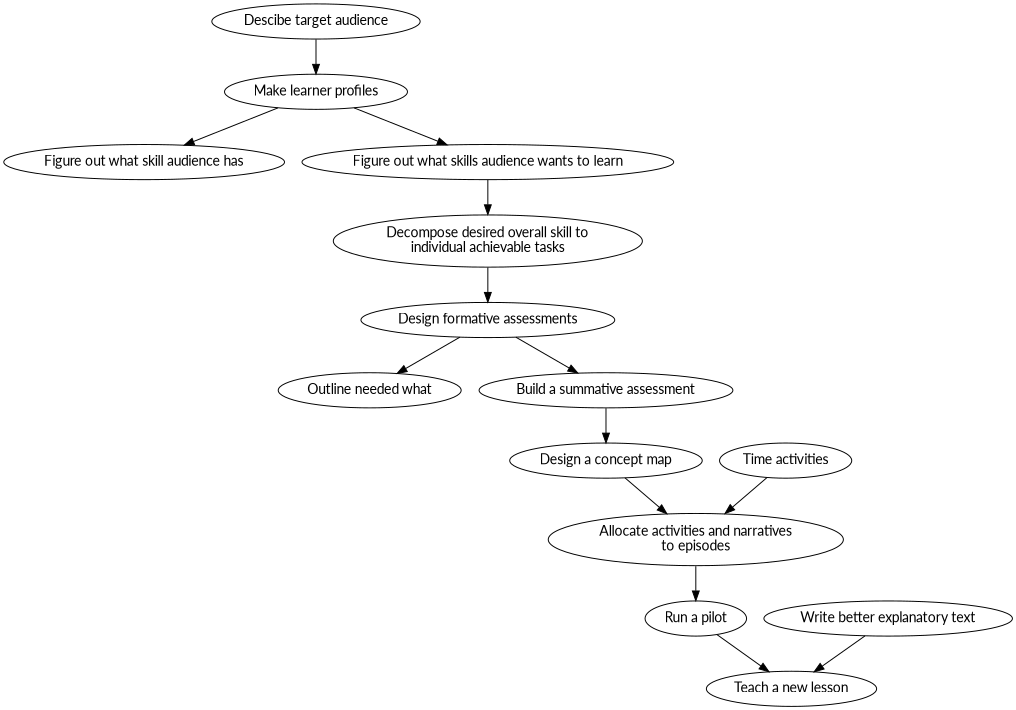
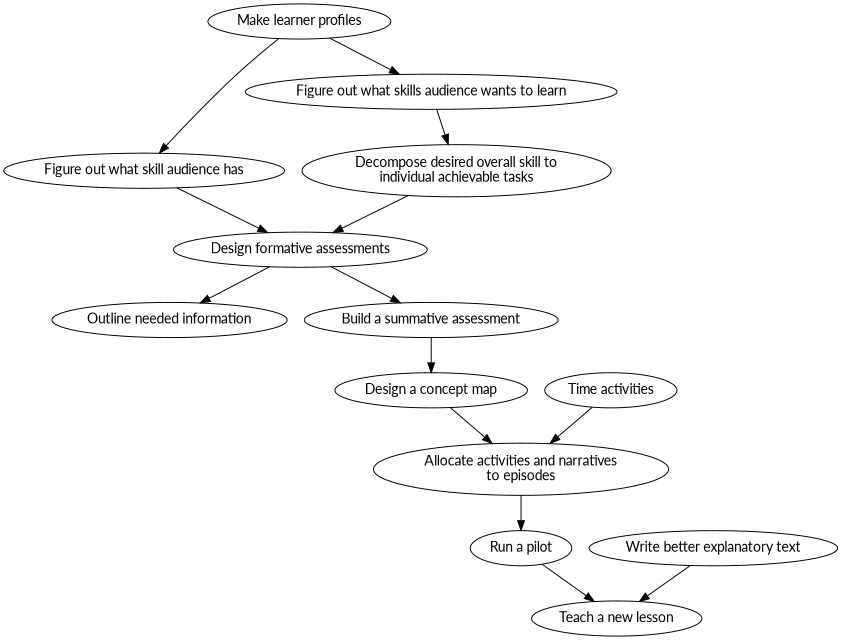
(316, 21) -> none
none -> (218, 208)
(370, 390) -> (170, 320)
